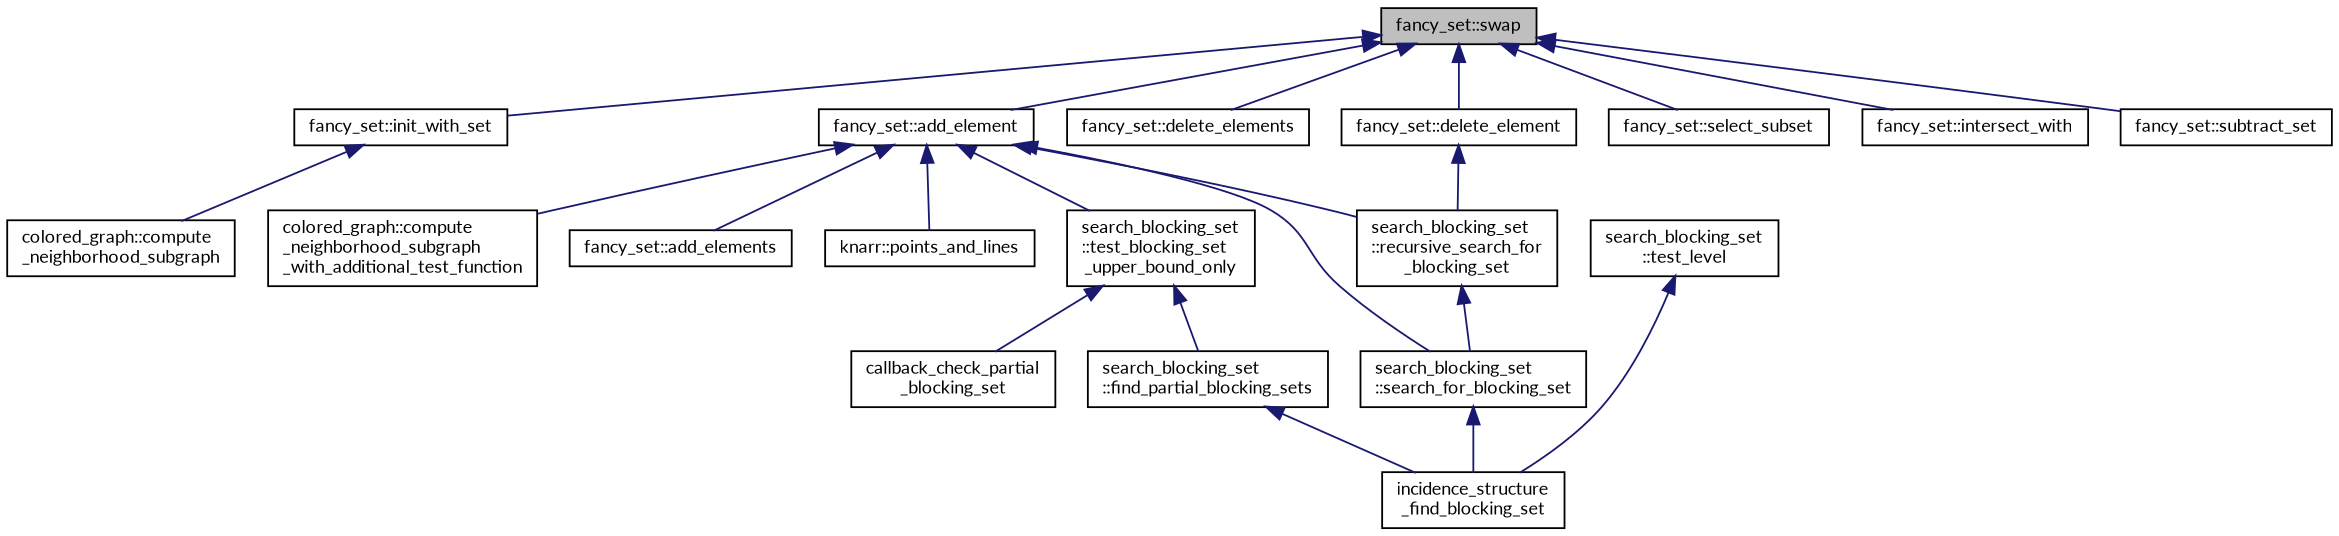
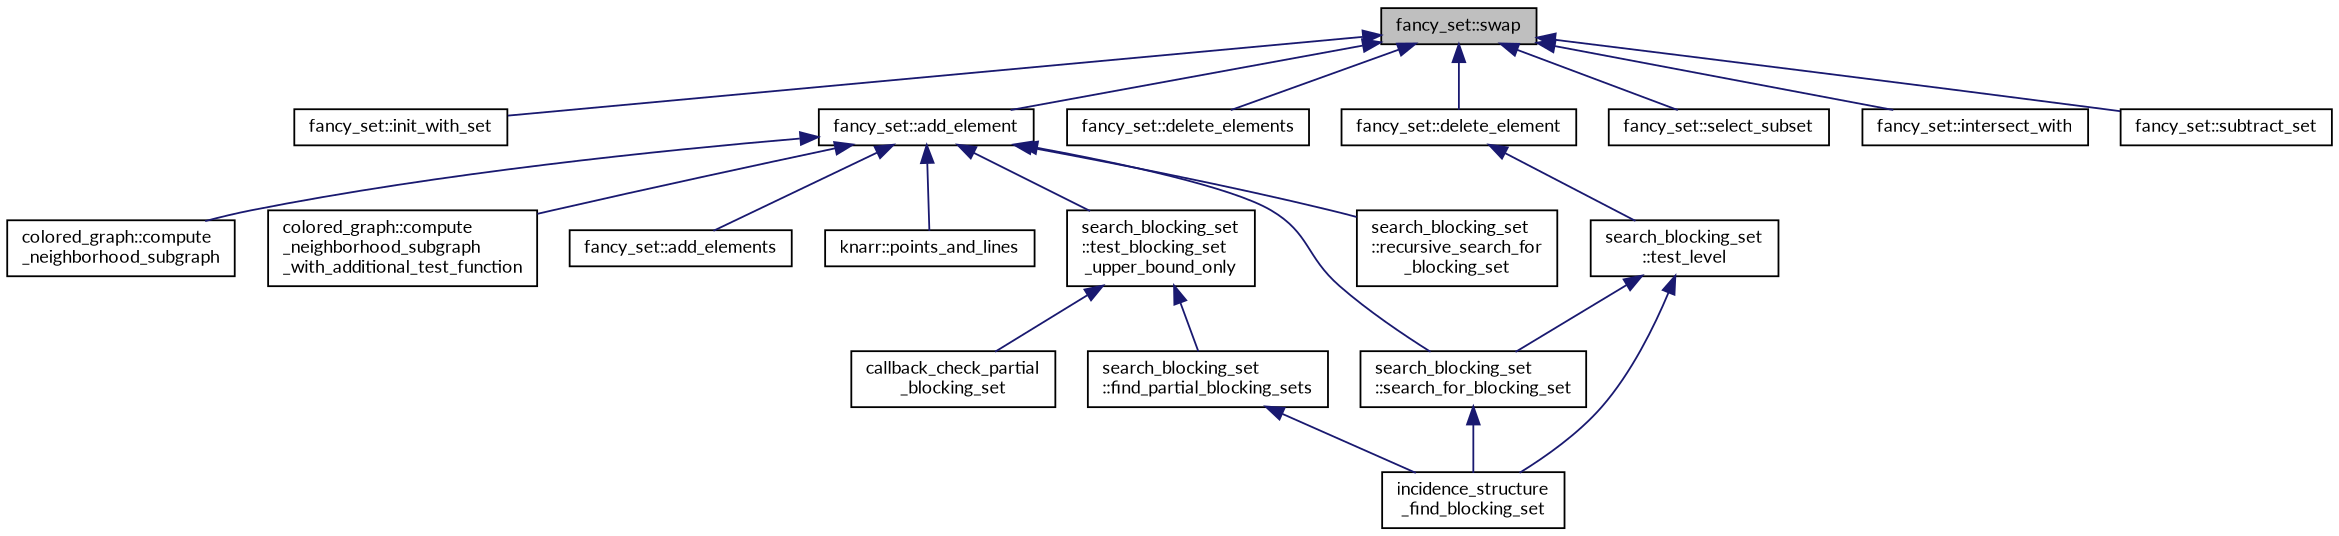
(264, 186) -> (501, 170)
(1458, 187) -> (1570, 187)
(1467, 327) -> (1571, 318)
